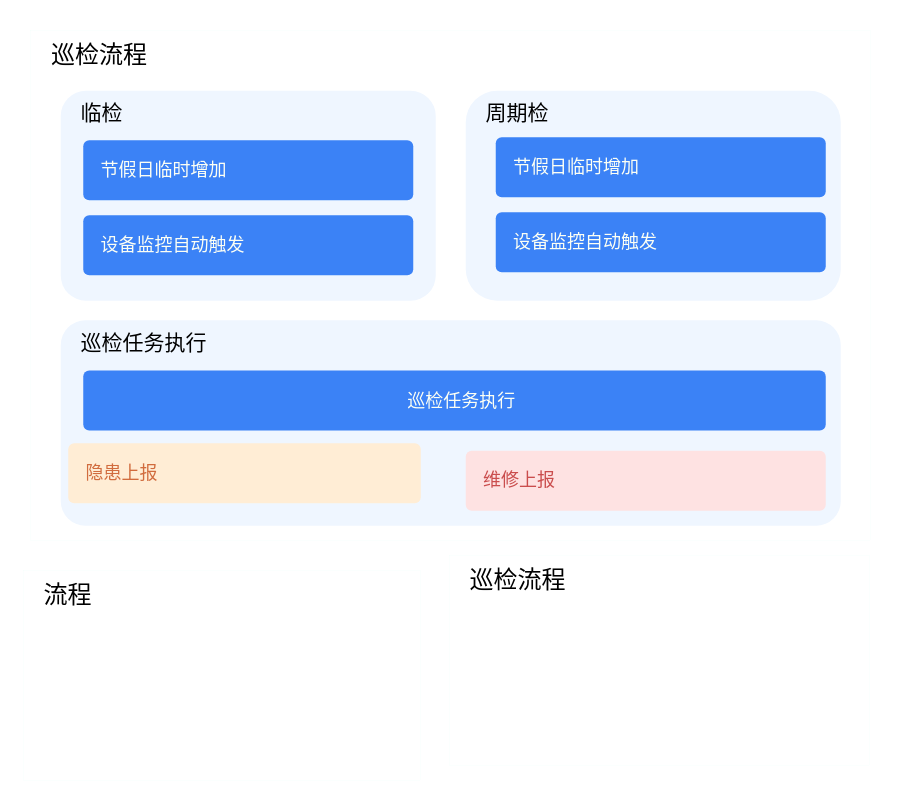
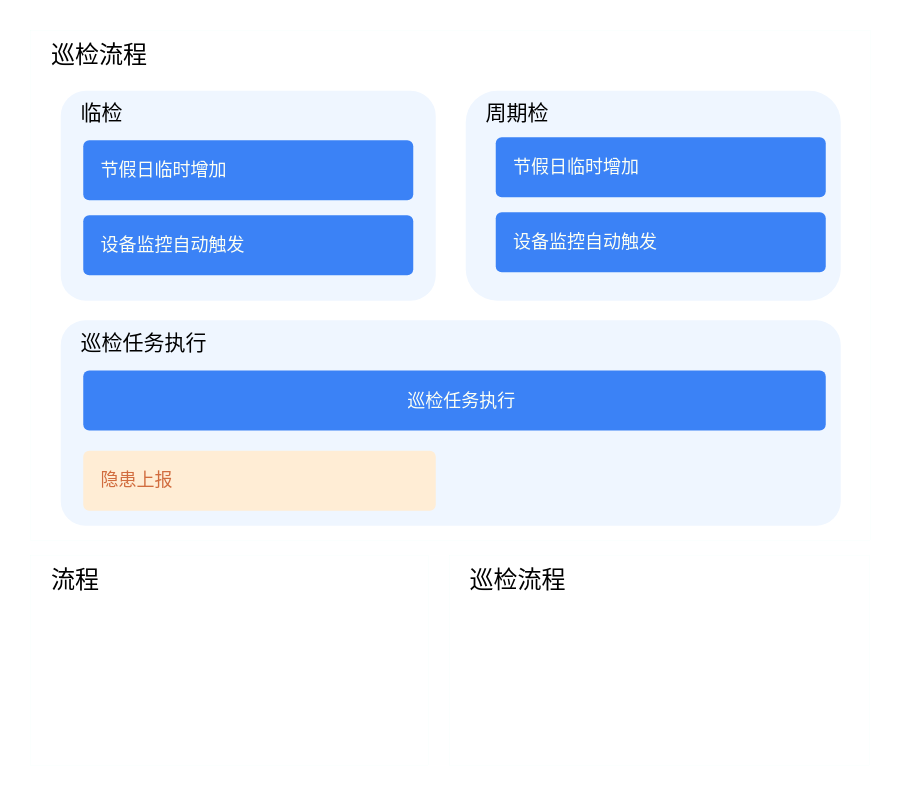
(245, 473) -> (260, 481)
(646, 481) -> none
(222, 676) -> (230, 661)
